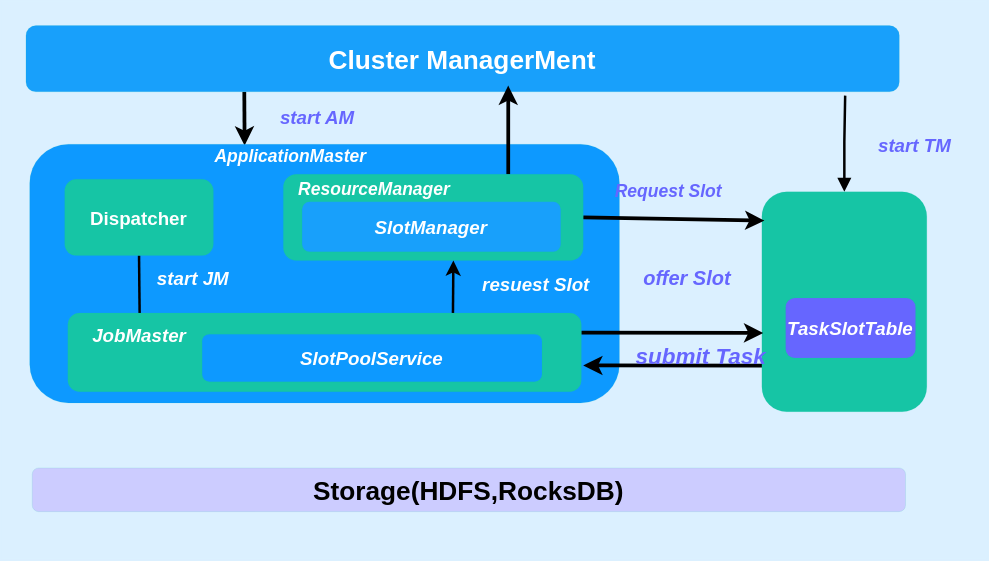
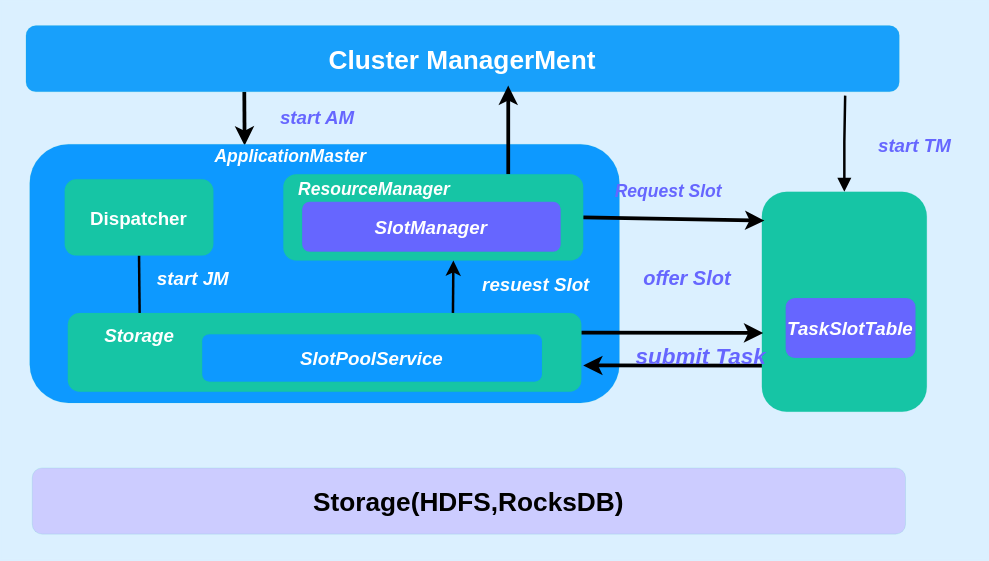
(431, 227) -> (431, 227)
(139, 336) -> (139, 336)
(469, 490) -> (469, 501)
